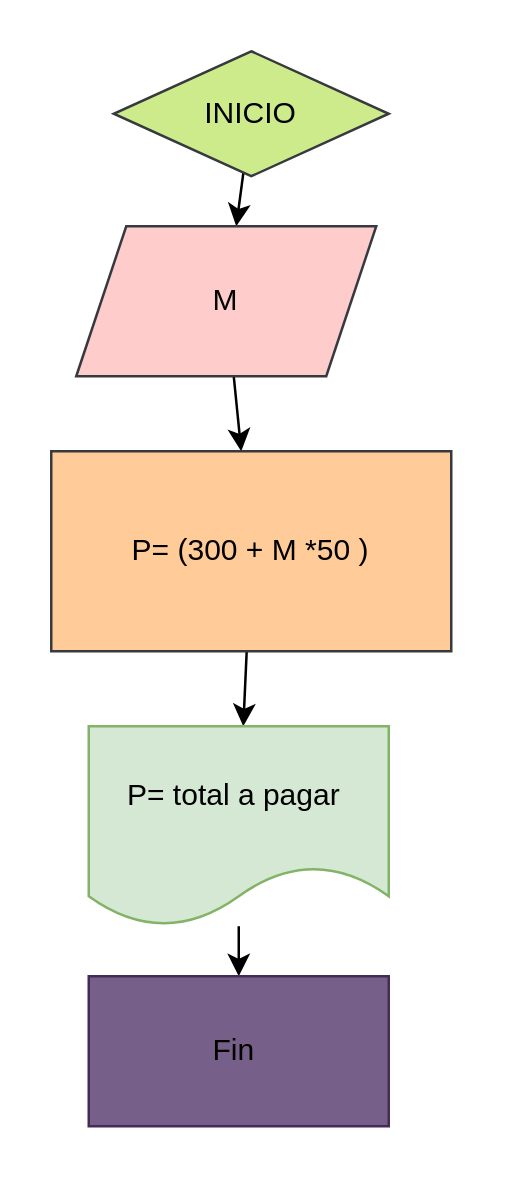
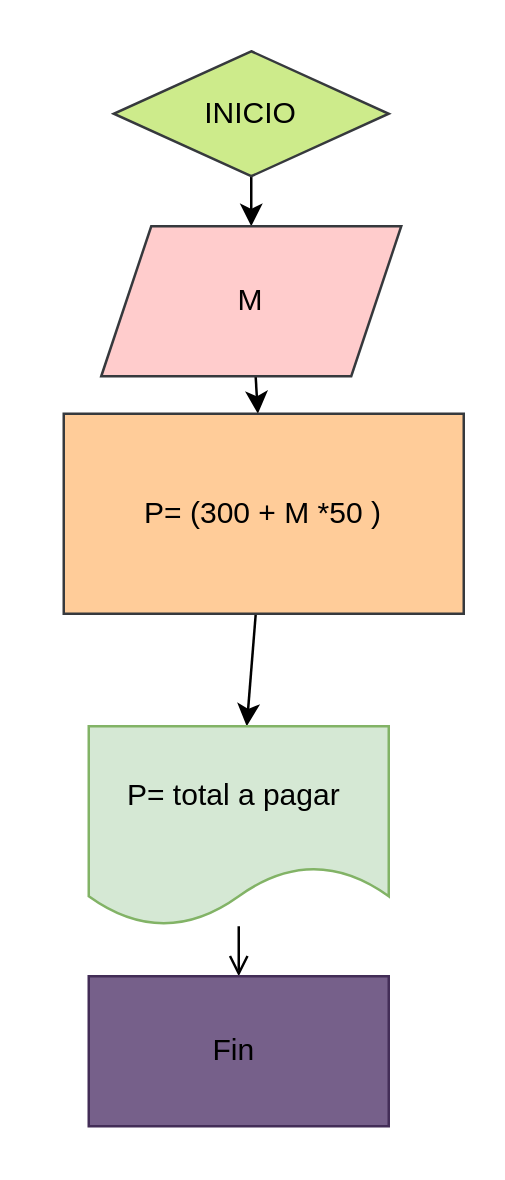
(226, 301) -> (251, 301)
(251, 551) -> (264, 514)
(239, 958) -> (239, 962)
